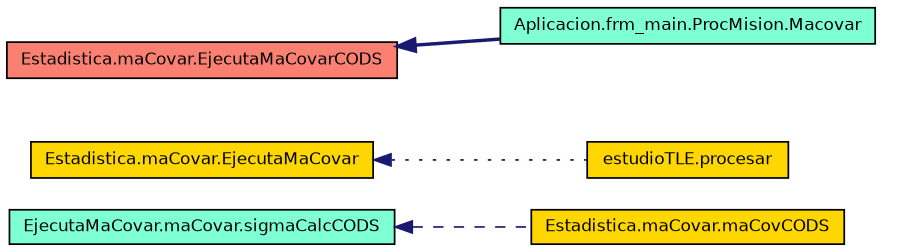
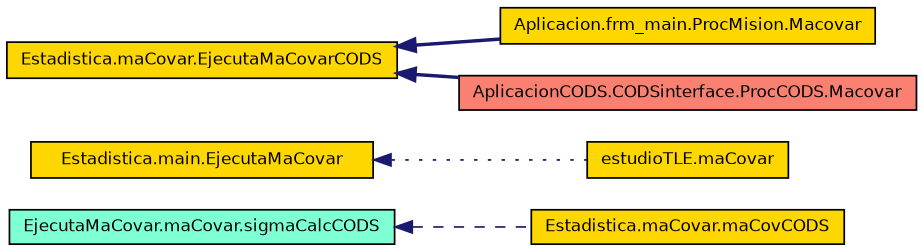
(688, 26) -> (688, 26)
(202, 60) -> (202, 60)
none -> (688, 93)
(202, 160) -> (202, 160)
(688, 160) -> (688, 160)
